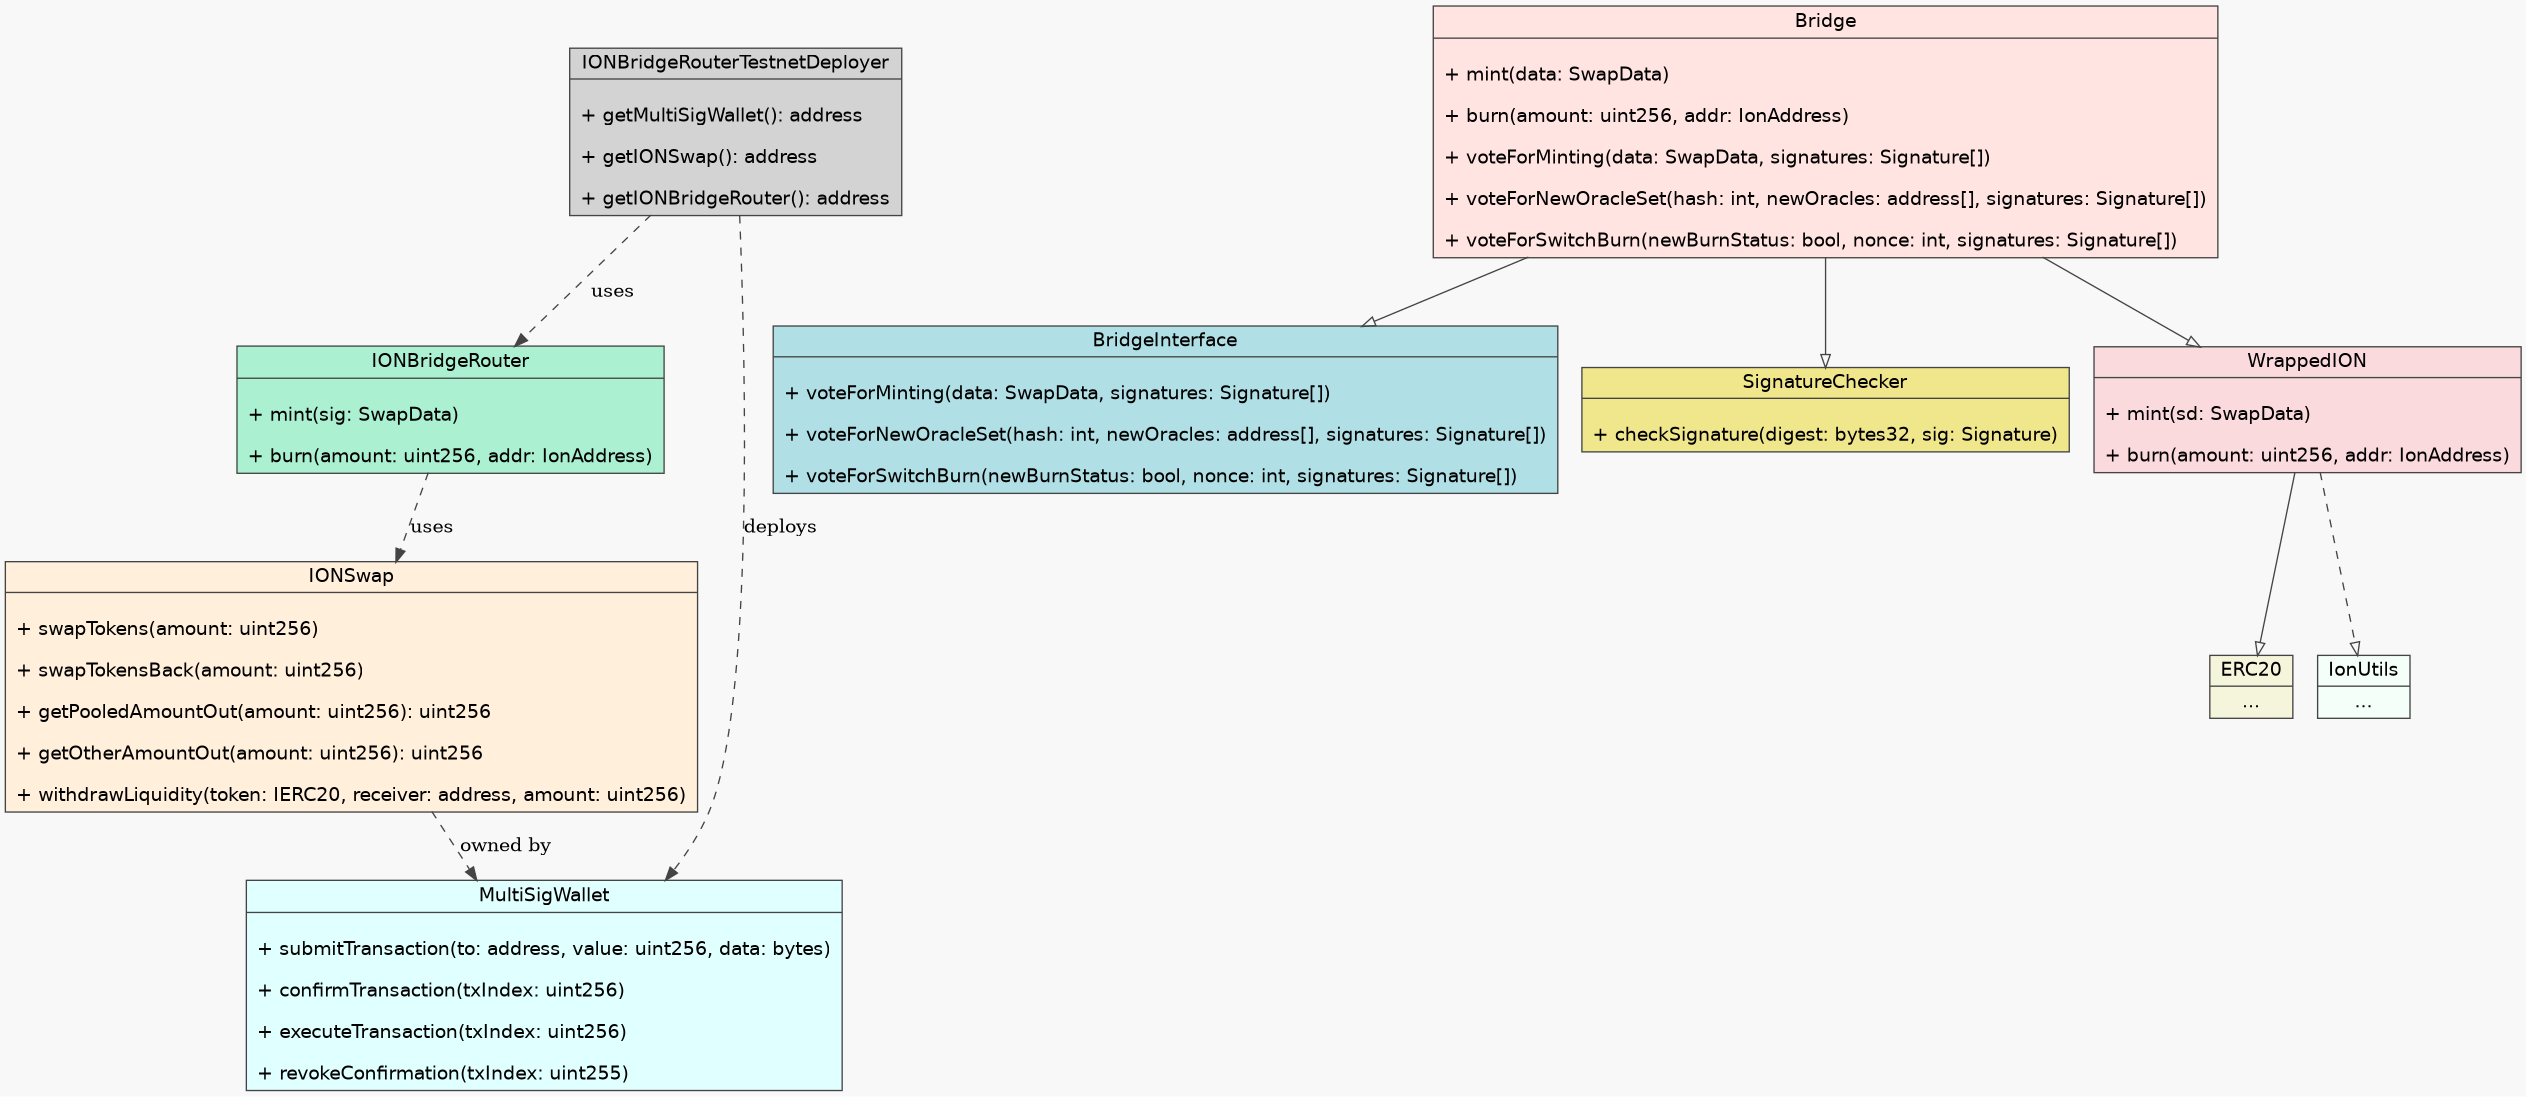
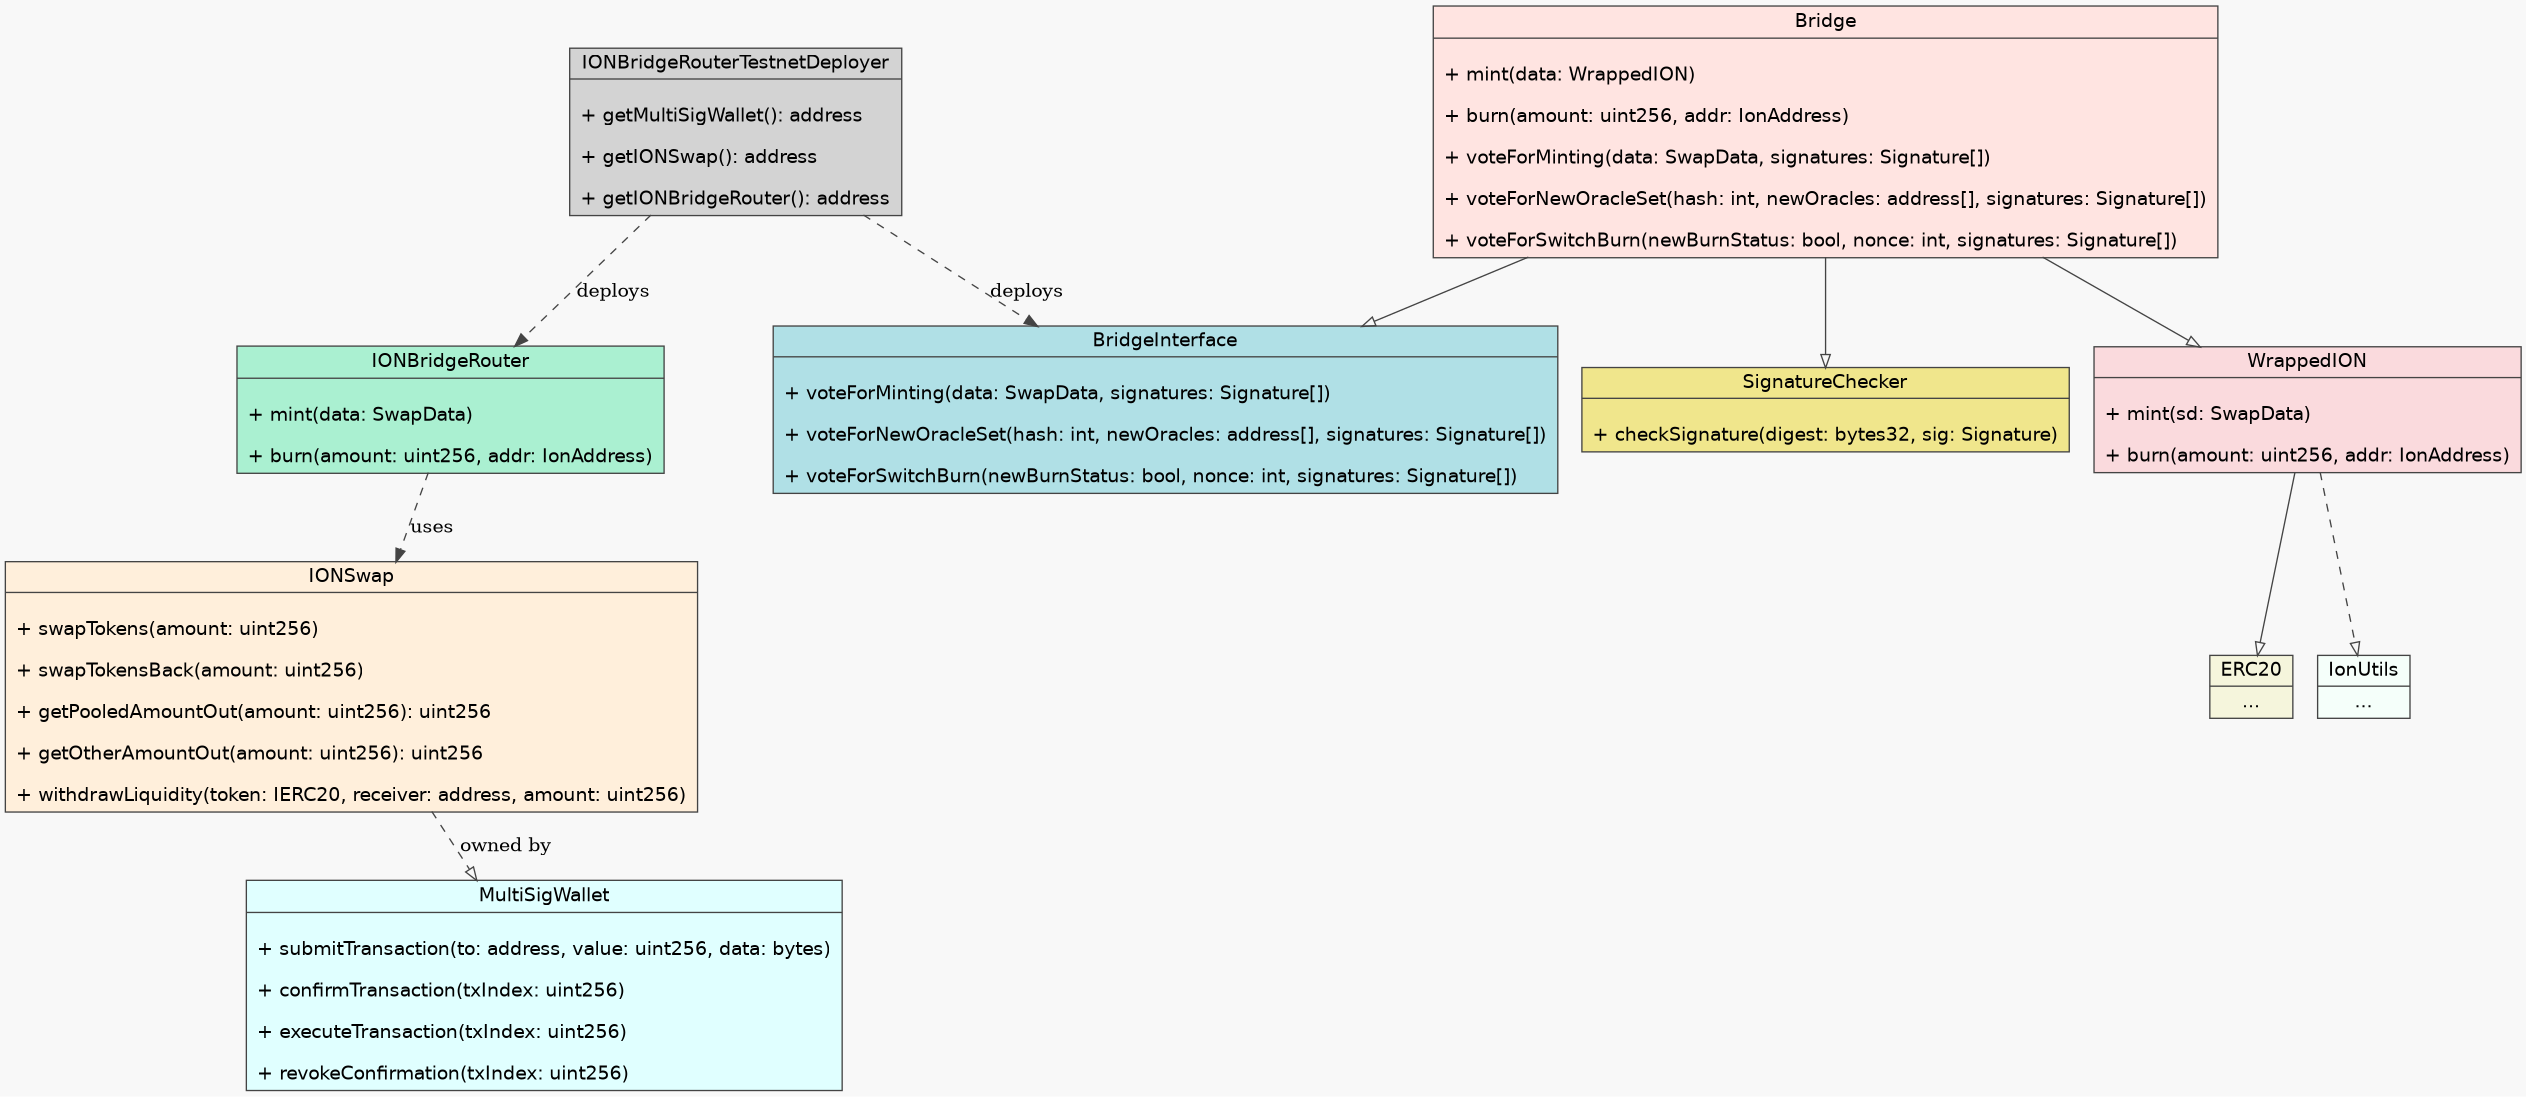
(1557, 75) -> (1570, 75)
(613, 292) -> (613, 292)
(353, 415) -> (361, 415)
(743, 549) -> (945, 267)
(451, 840) -> (451, 840)
(443, 1074) -> (443, 1074)
